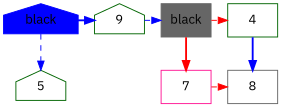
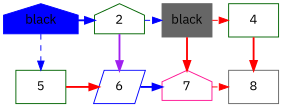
(119, 20) -> (119, 20)
(253, 49) -> (254, 49)
(41, 87) -> (41, 87)
none -> (119, 87)
(186, 87) -> (187, 87)
